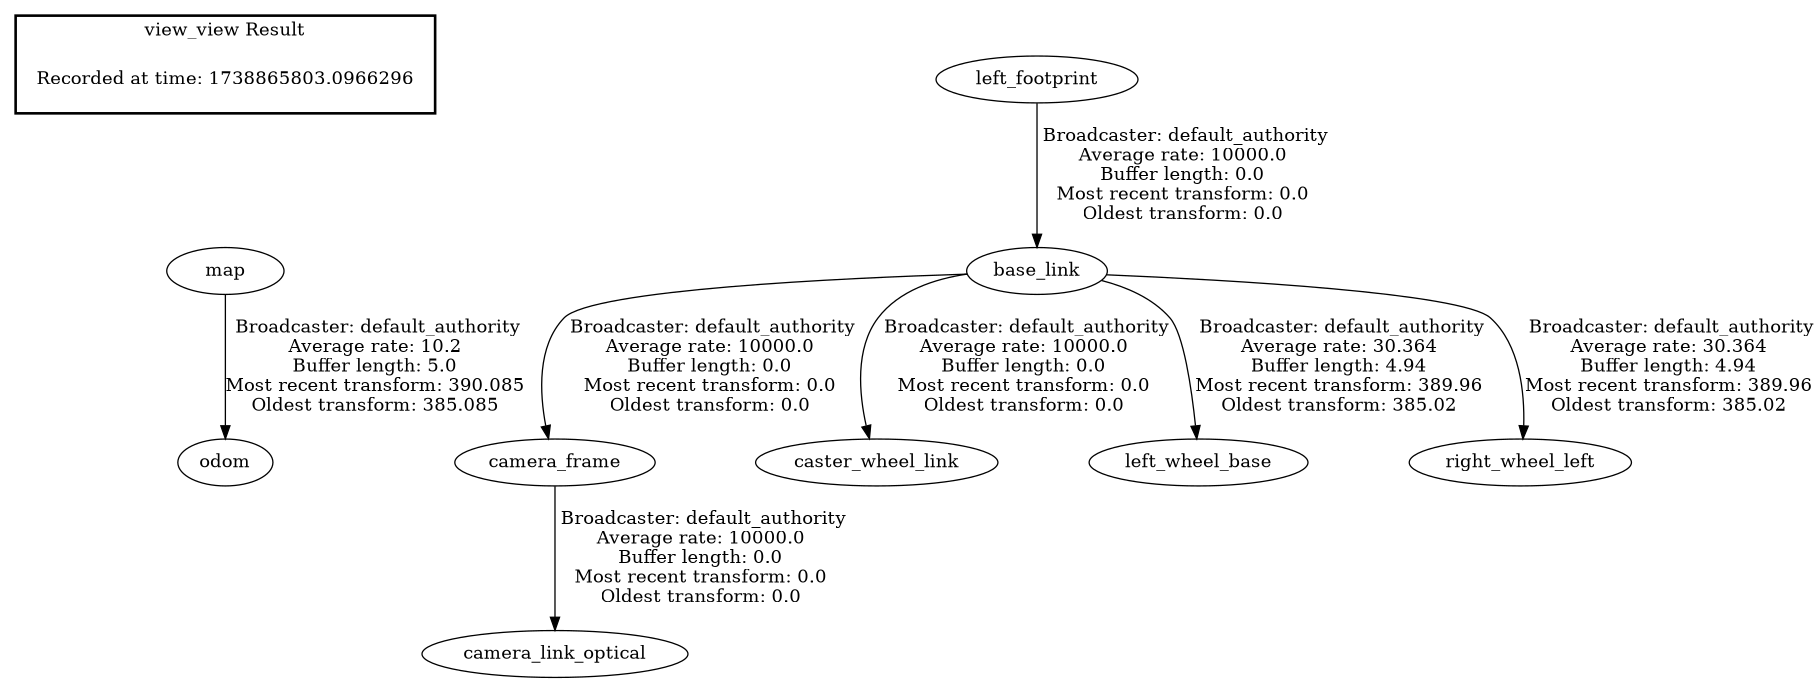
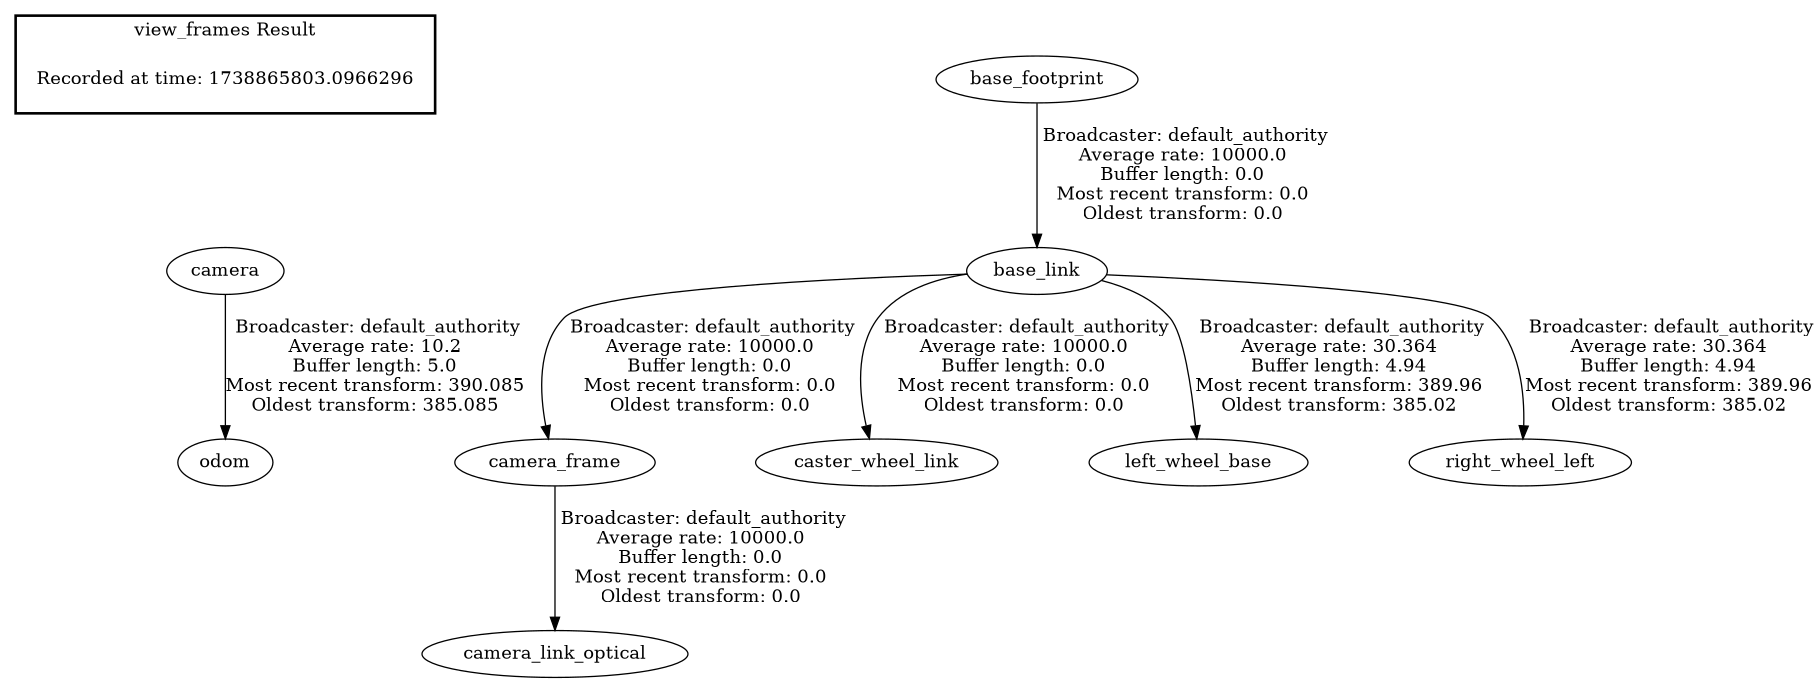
(225, 31) -> (225, 31)
(1037, 79) -> (1037, 79)
(225, 271) -> (225, 271)
